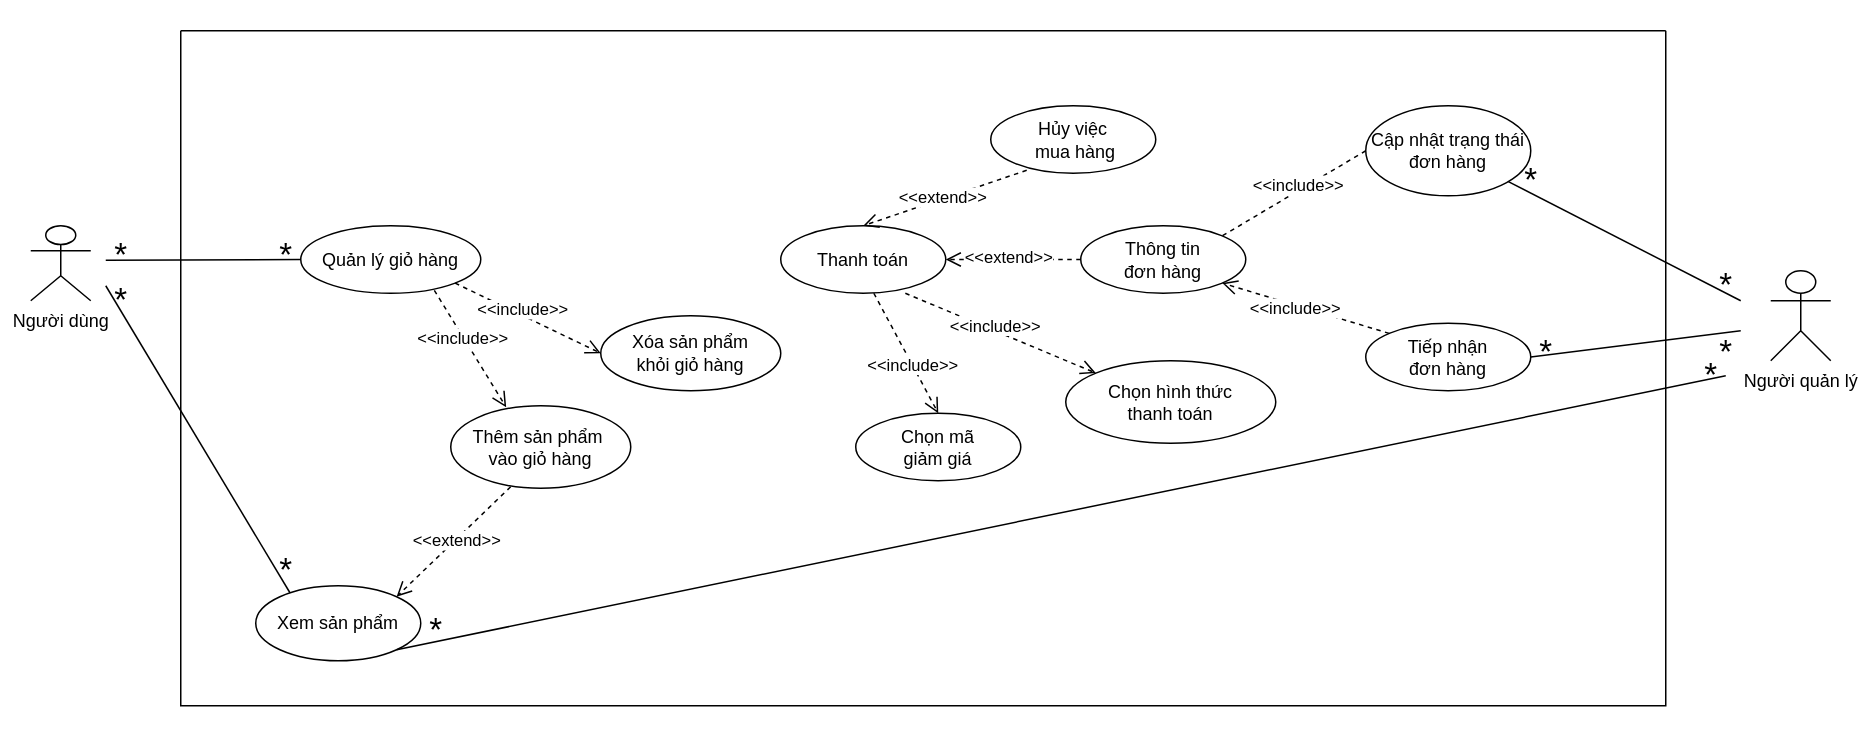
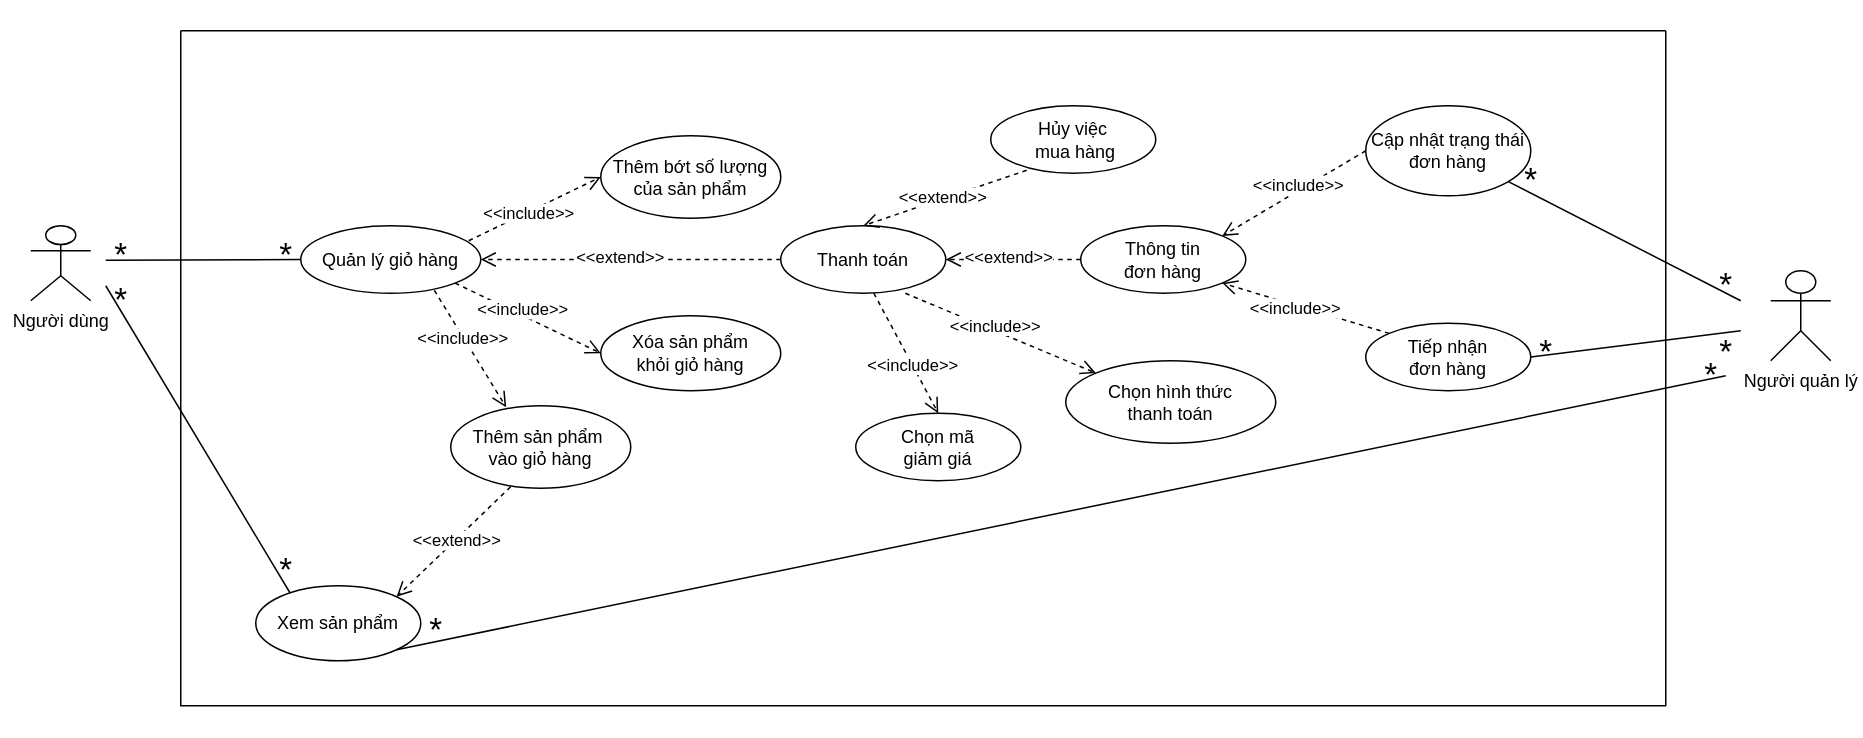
none -> (691, 177)
none -> (533, 210)
(1227, 233) -> (1228, 233)
none -> (632, 260)
